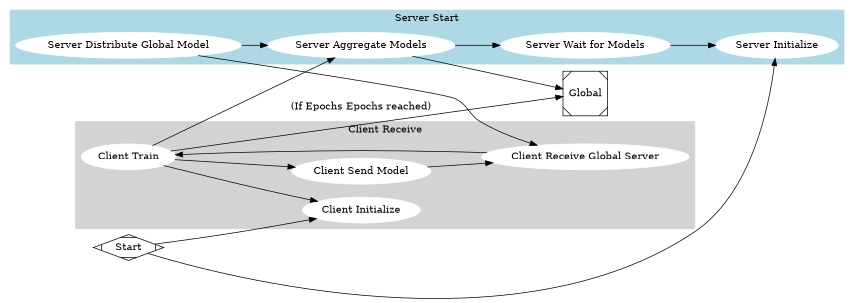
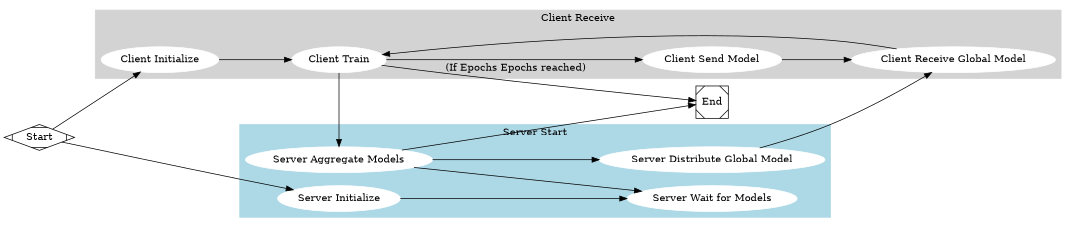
(251, 45) -> (512, 160)
(689, 45) -> (510, 199)
(585, 94) -> (712, 102)
(585, 157) -> (953, 60)
(237, 183) -> (252, 60)
